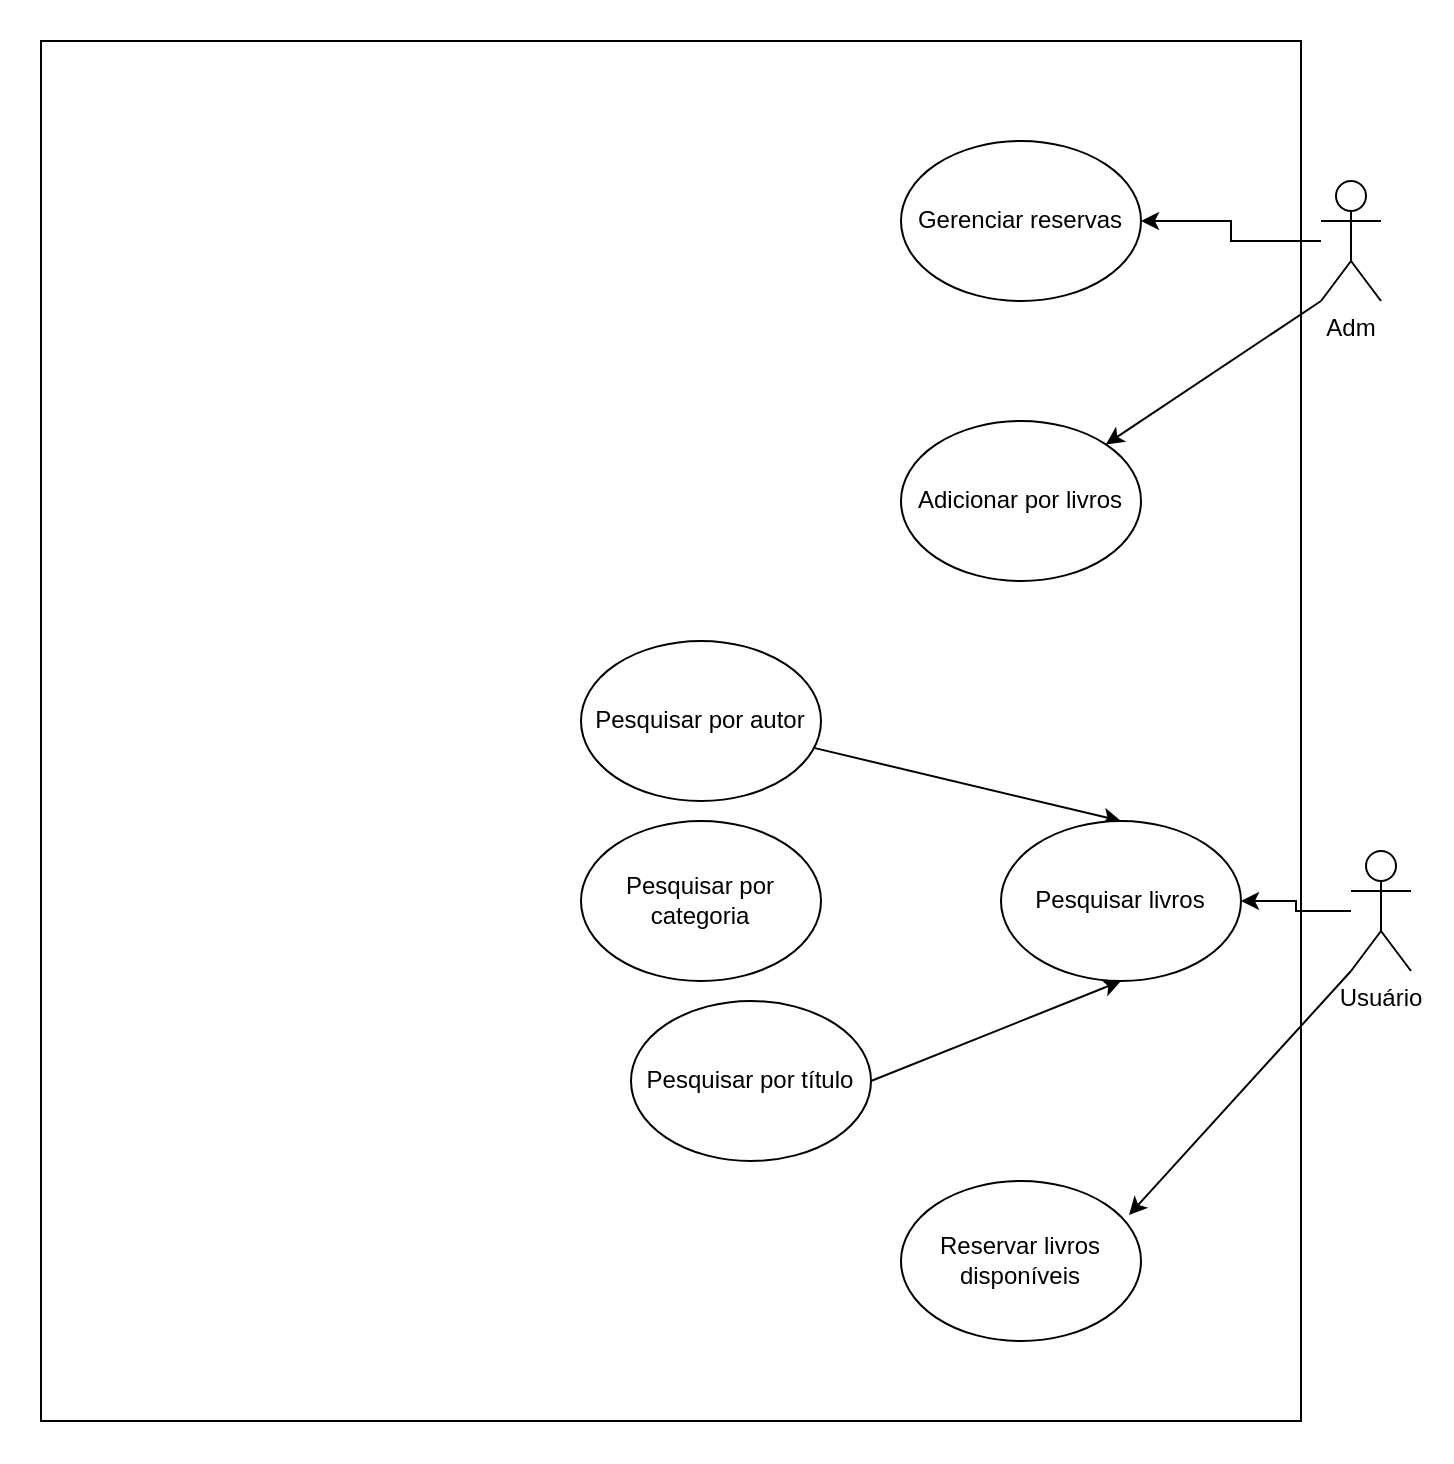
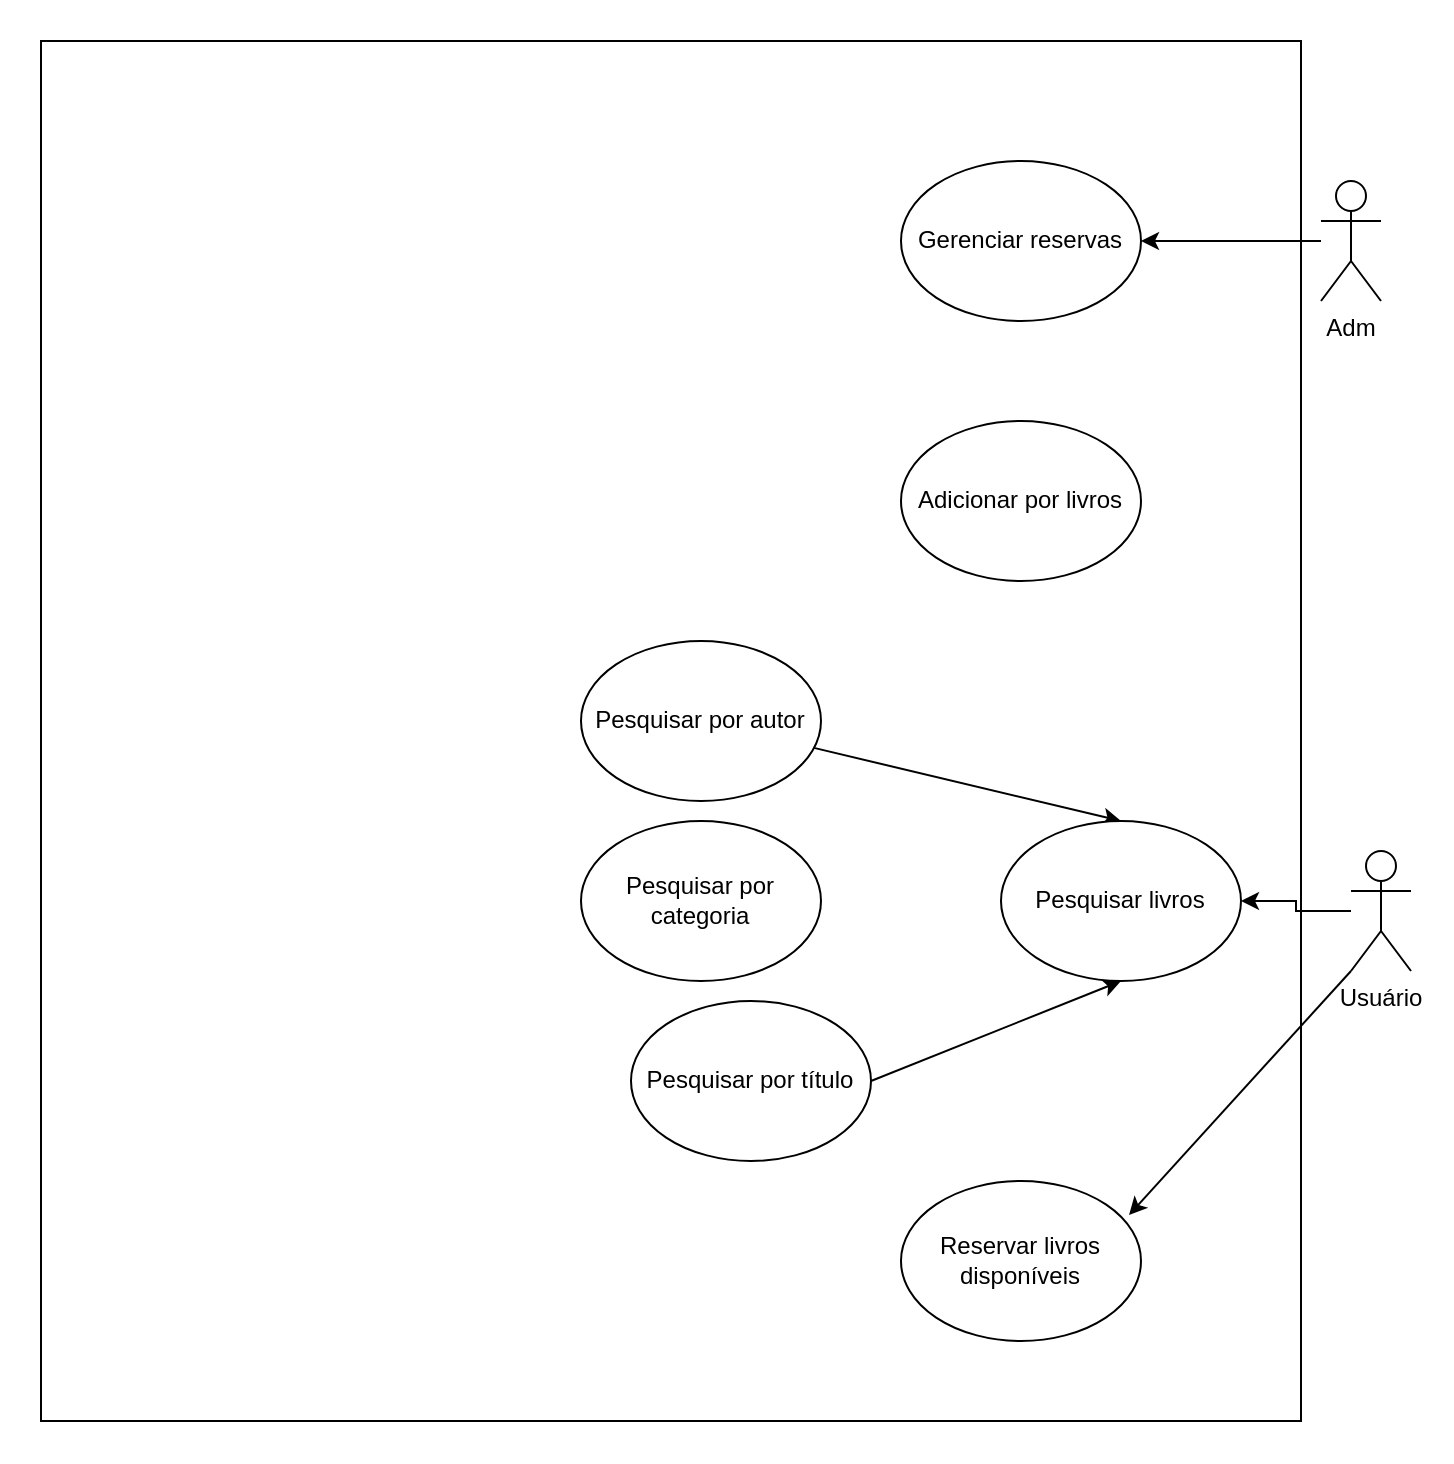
(1021, 221) -> (1021, 241)
(1218, 369) -> none
